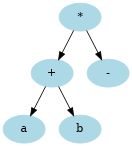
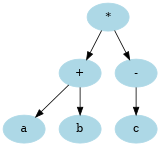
none -> (136, 129)
